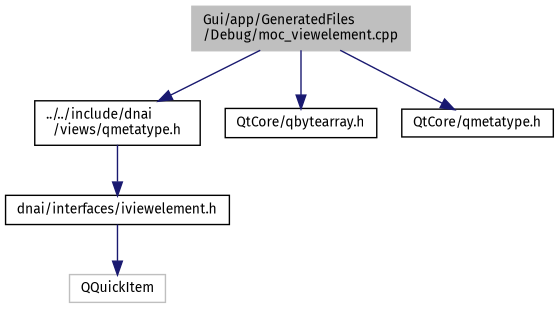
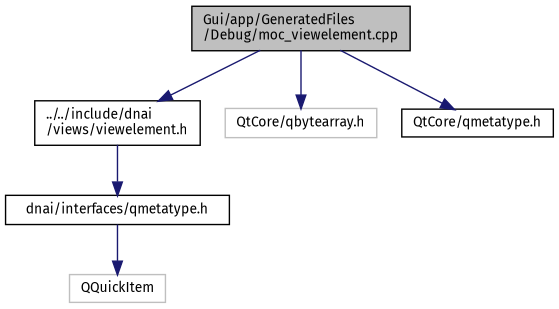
(301, 29) -> (301, 29)
(117, 123) -> (117, 123)
(301, 123) -> (301, 123)
(117, 210) -> (117, 210)
